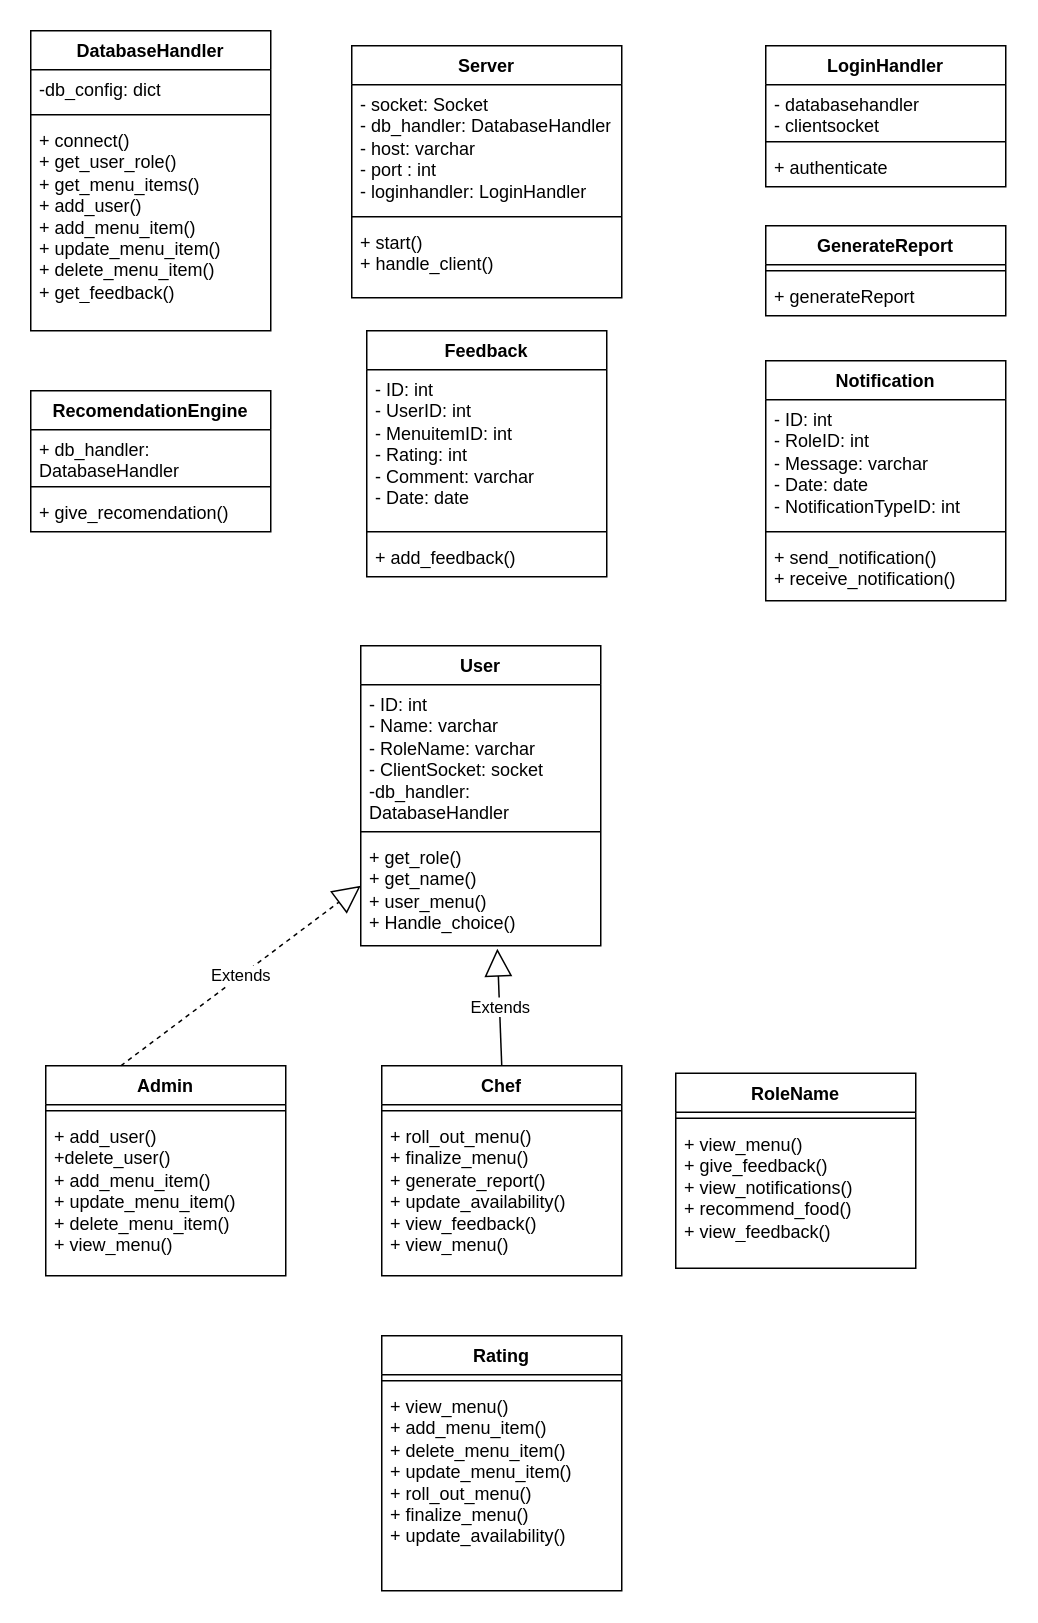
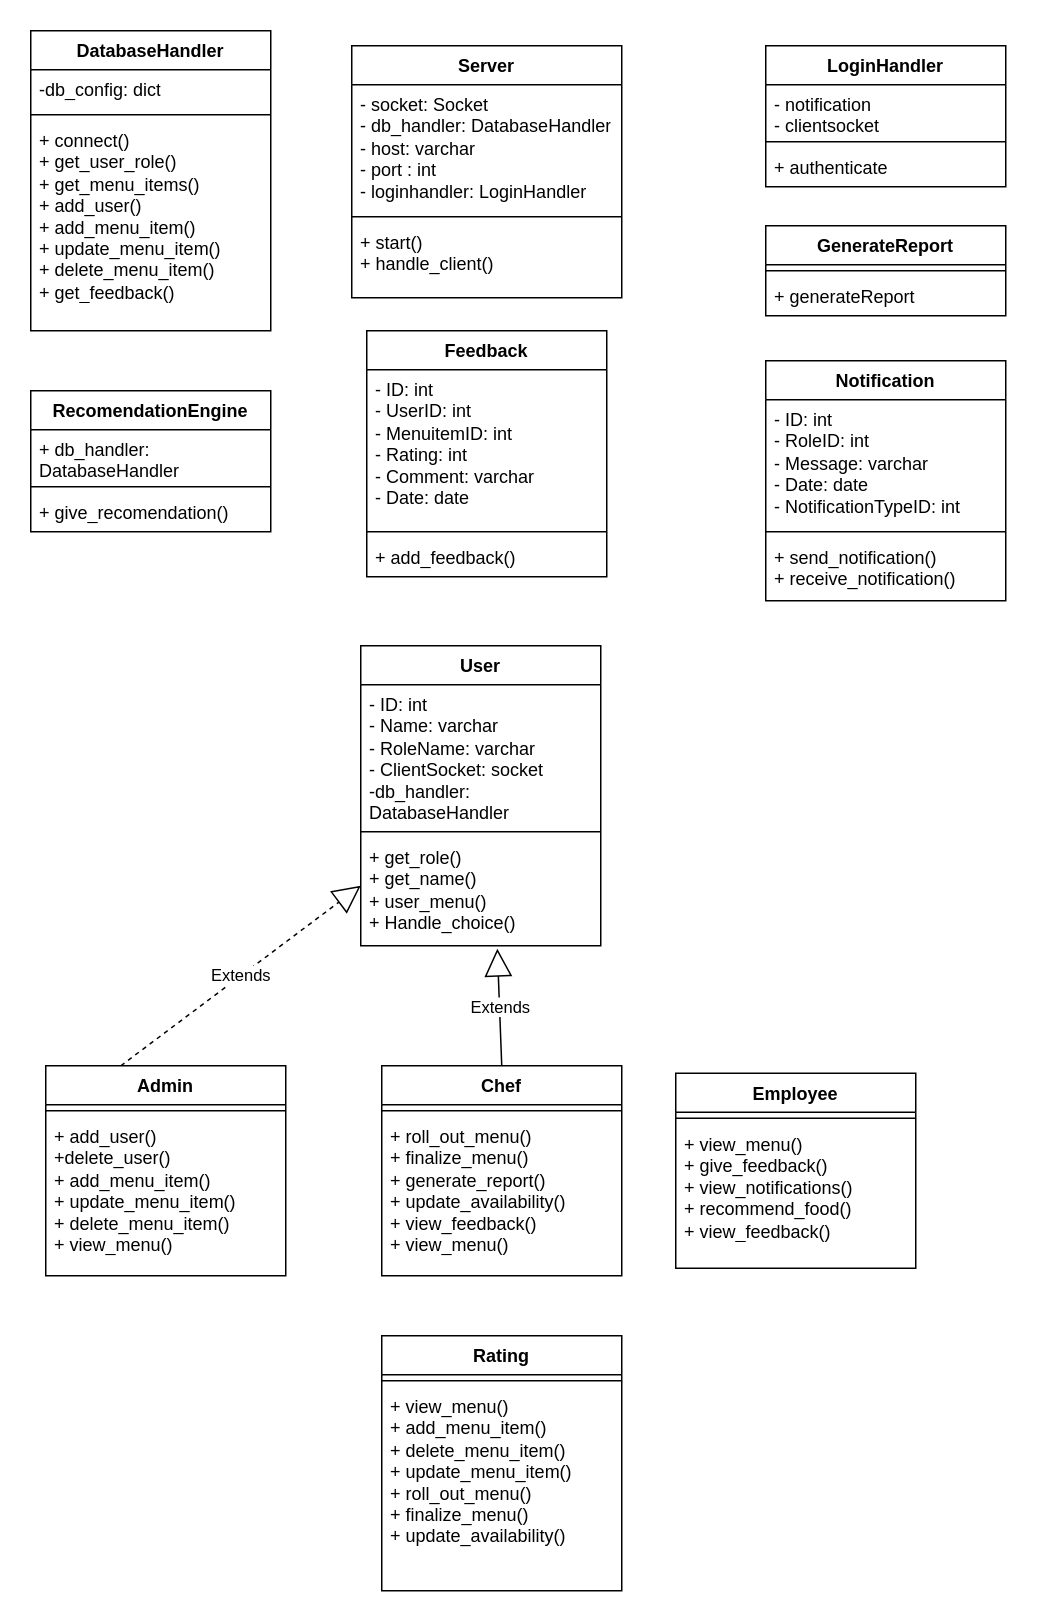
(856, 117) -> (838, 117)
(796, 1095) -> (796, 1095)
